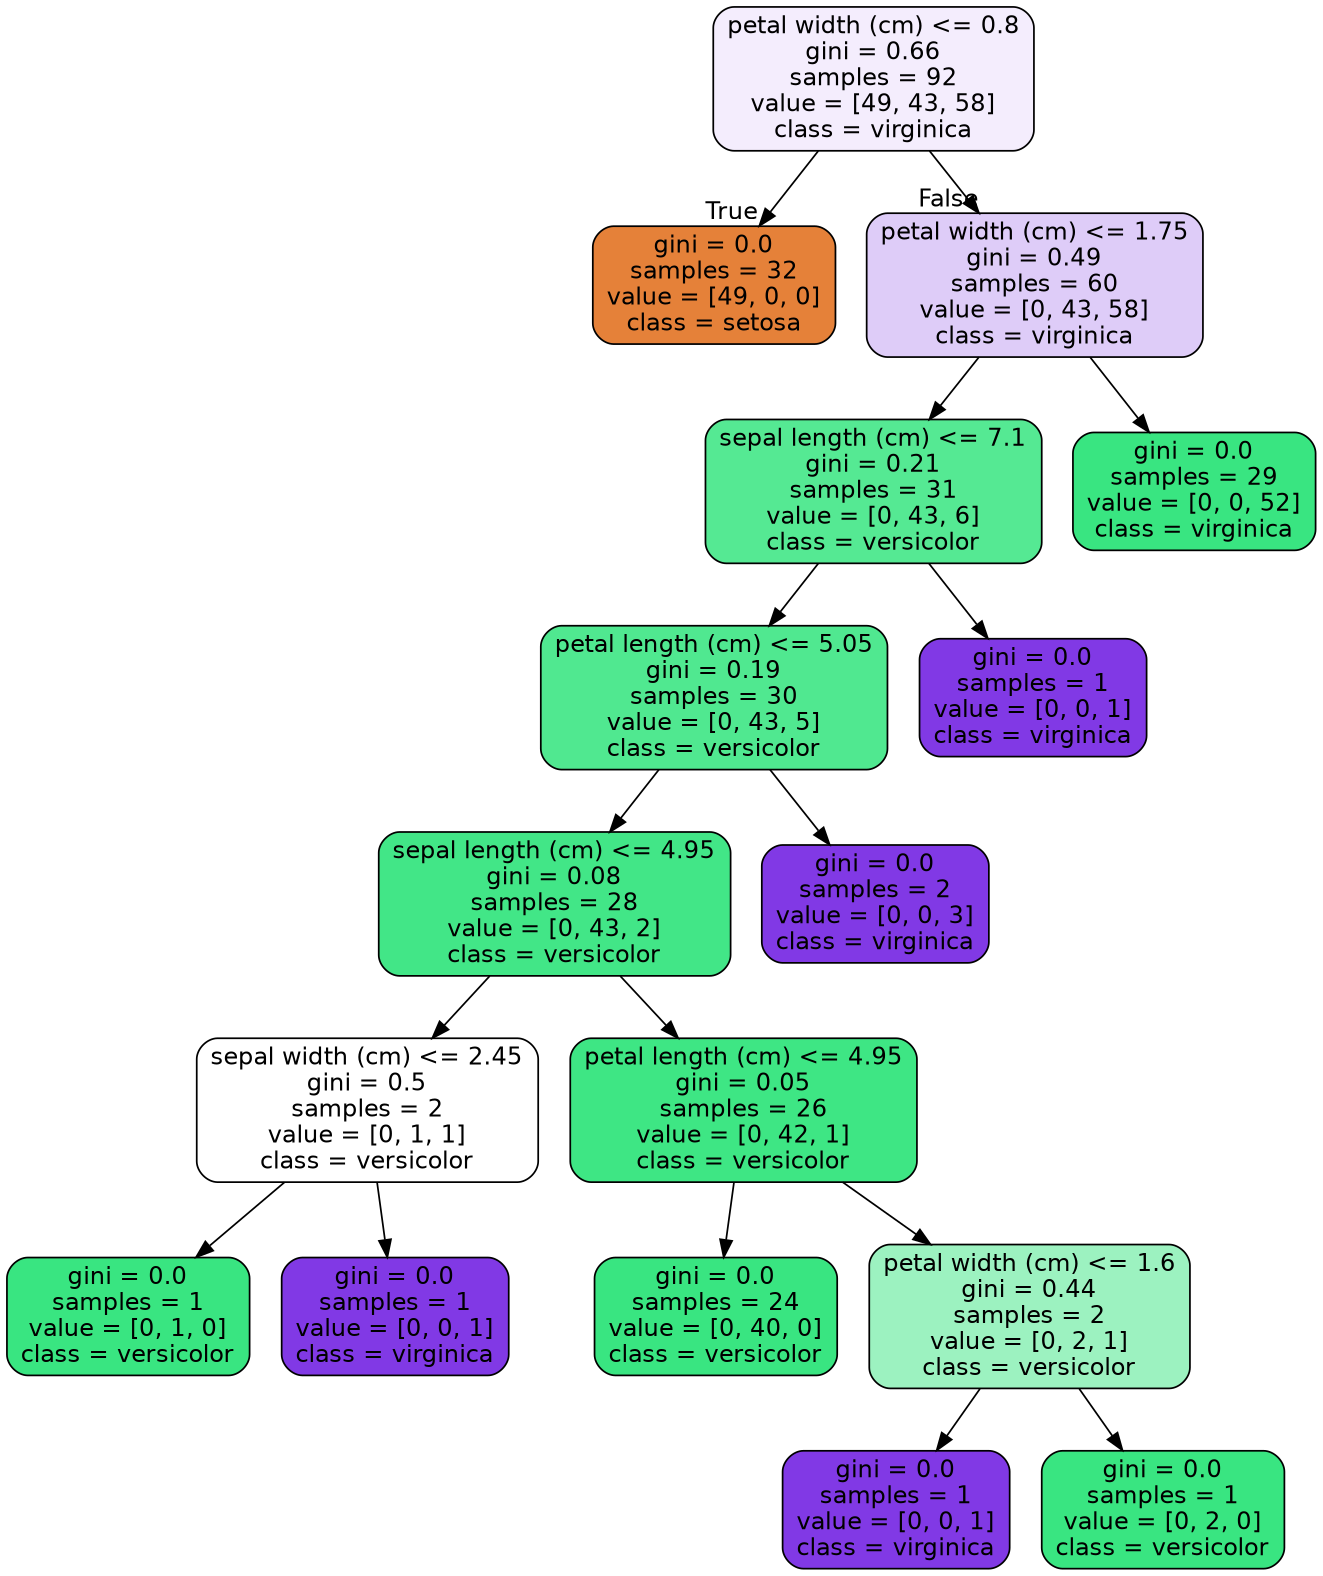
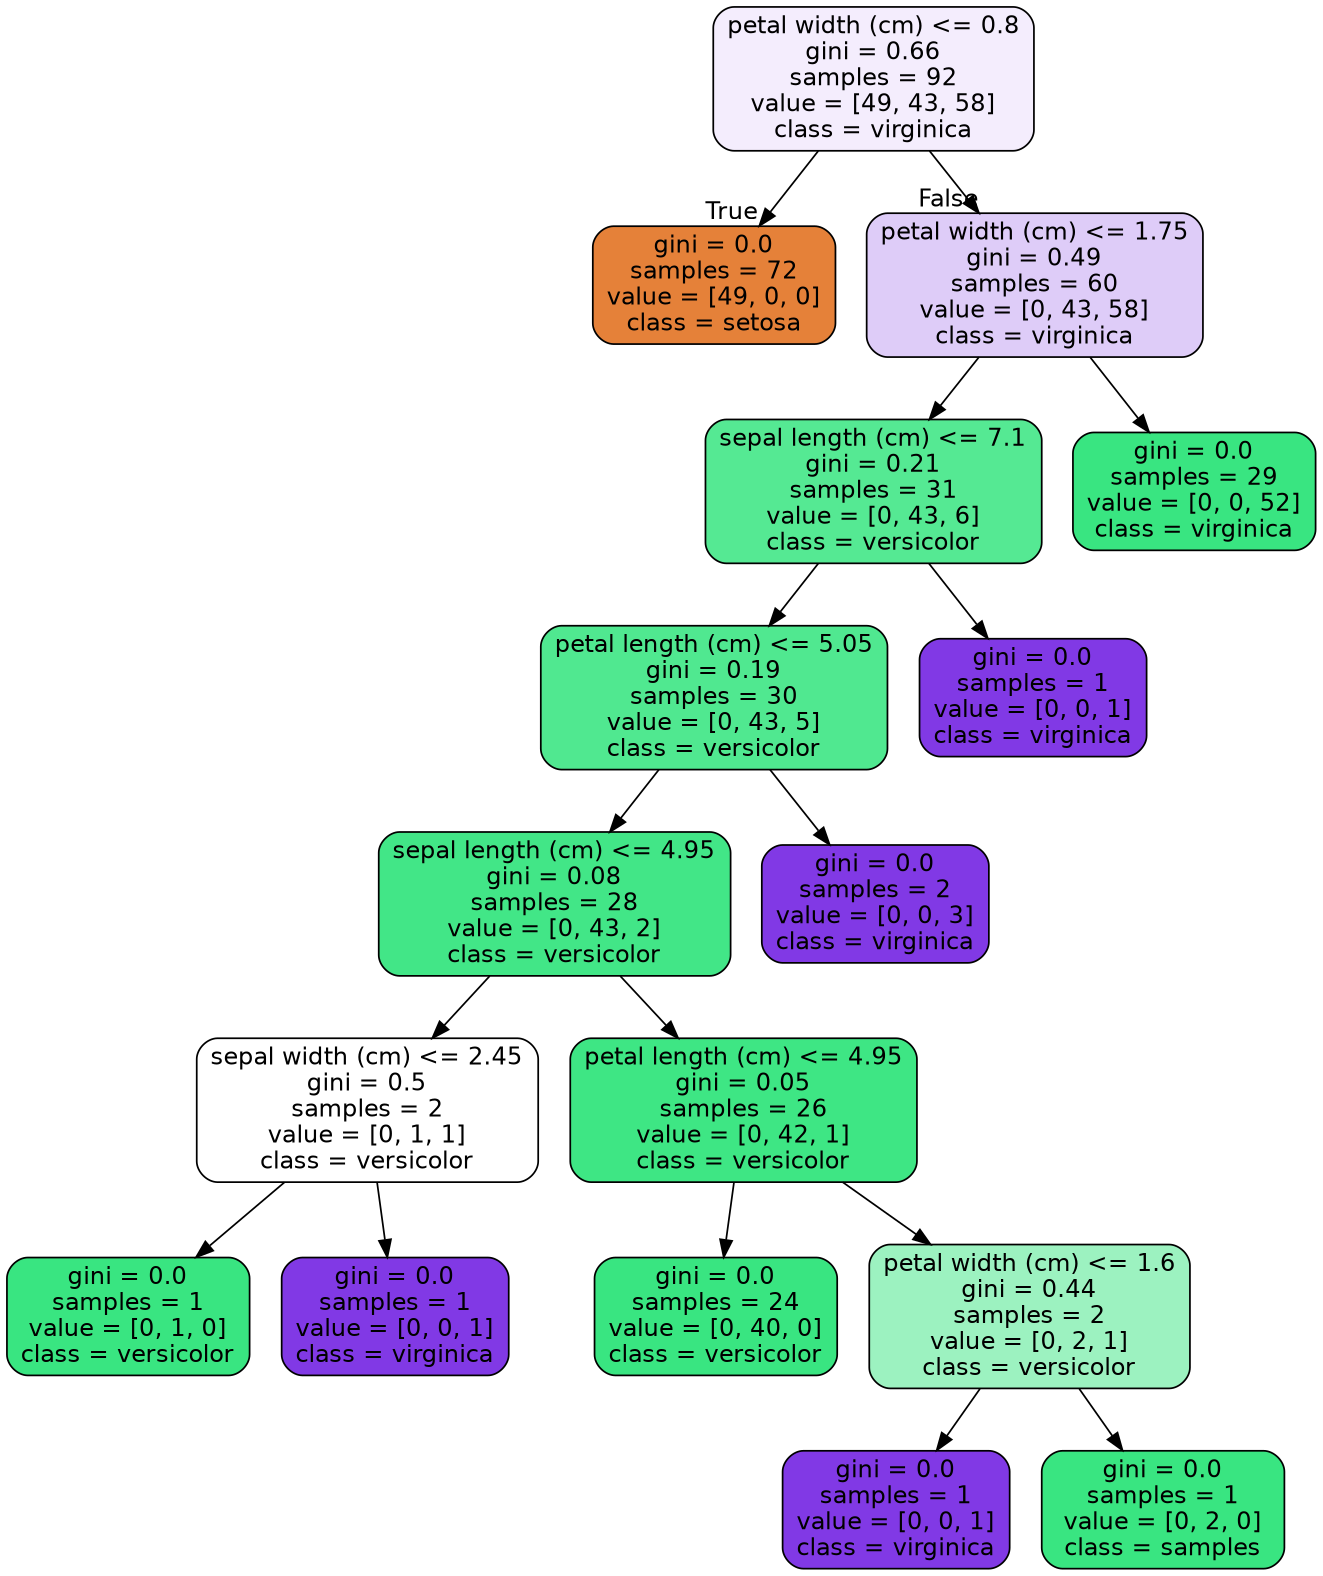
(714, 285) -> (714, 285)
(1163, 1510) -> (1163, 1510)
